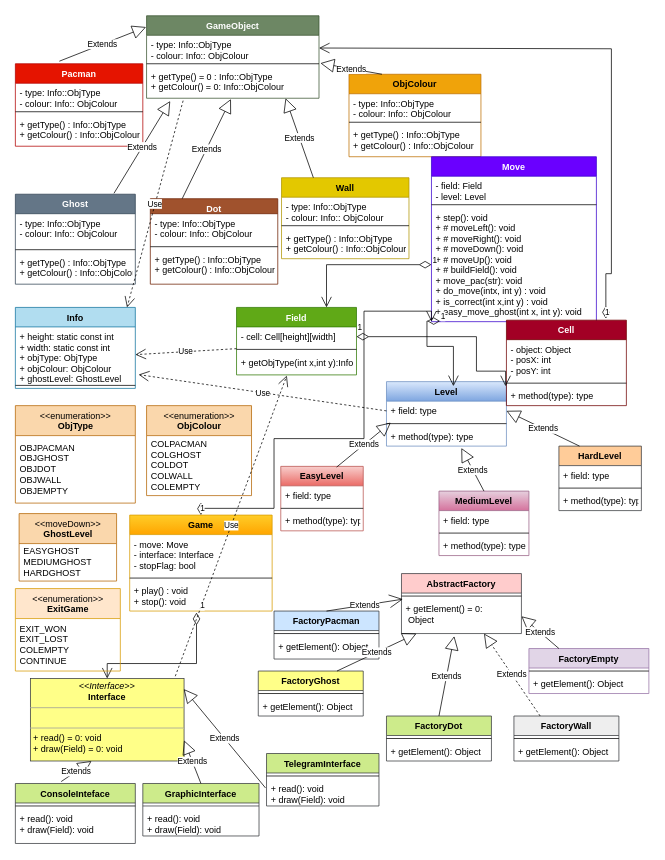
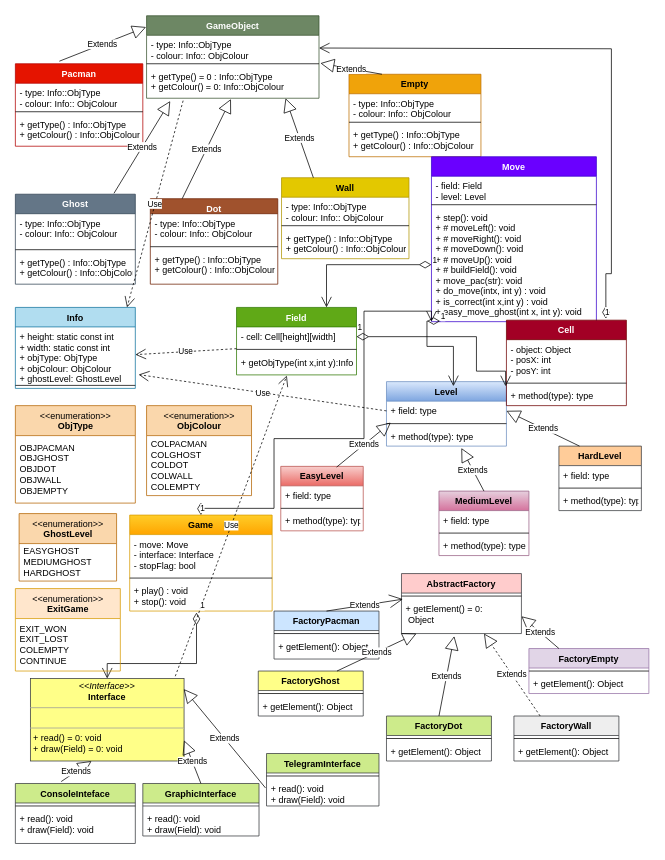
(415, 84) -> (415, 84)
(68, 529) -> (68, 529)
